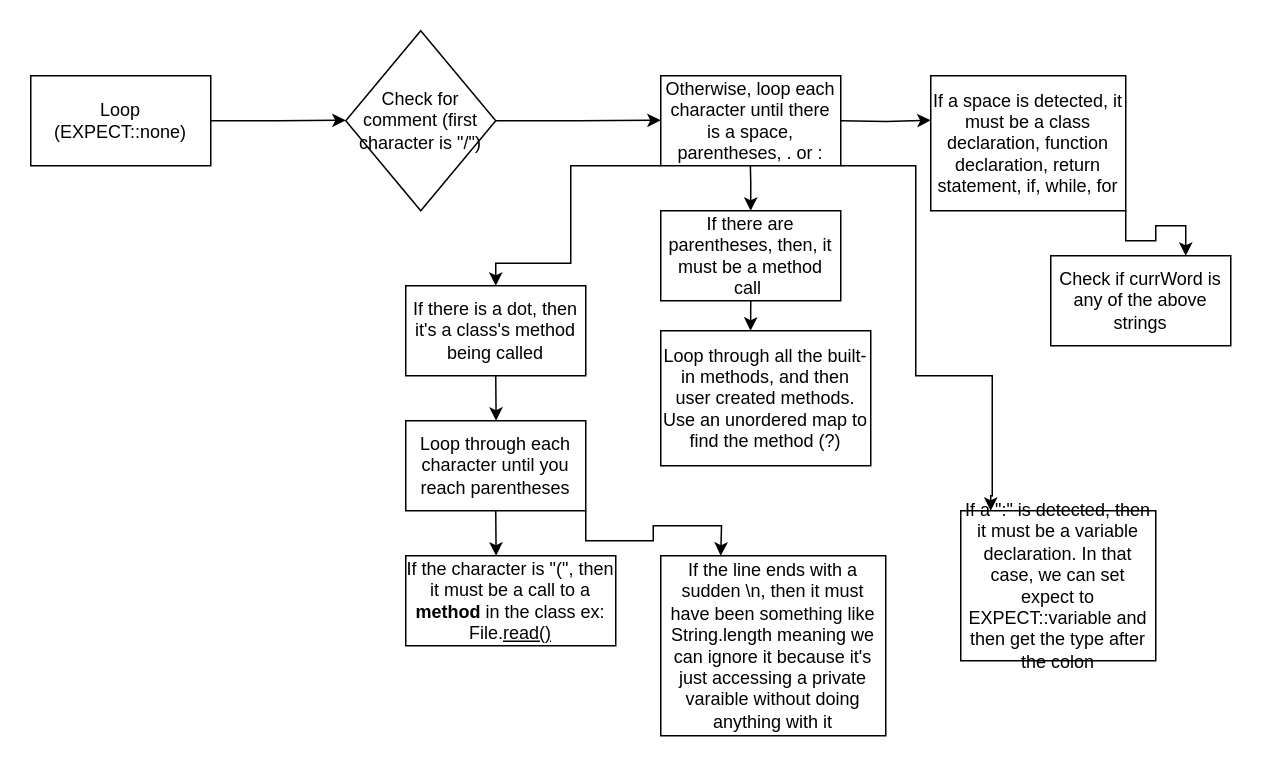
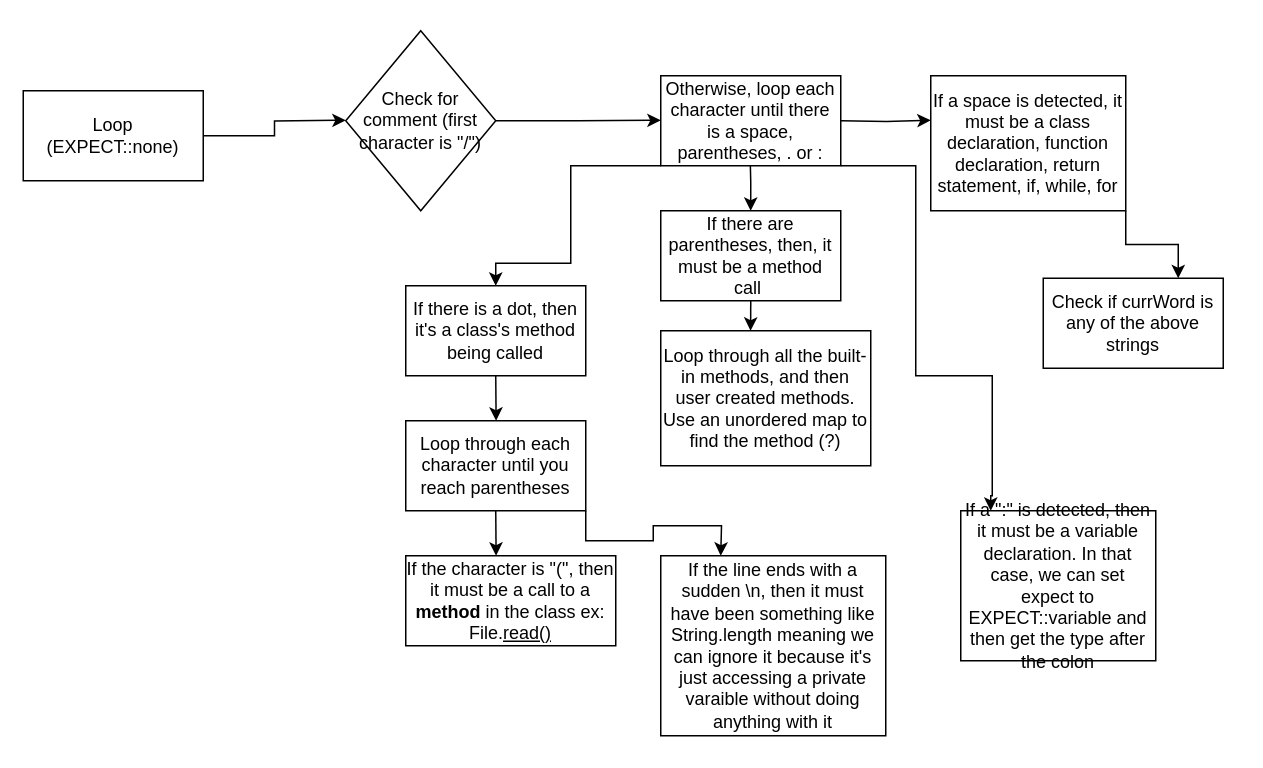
(121, 121) -> (113, 136)
(1141, 301) -> (1133, 323)
